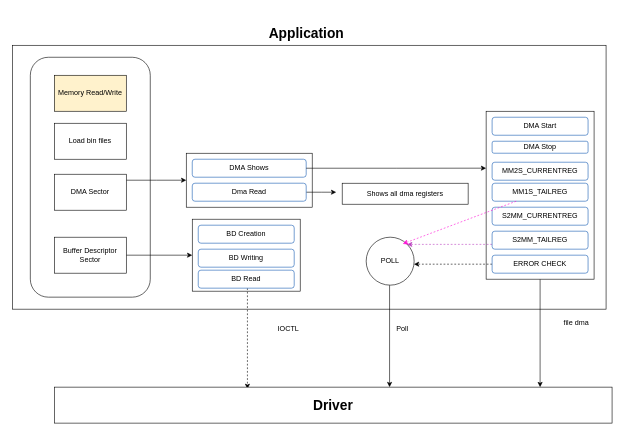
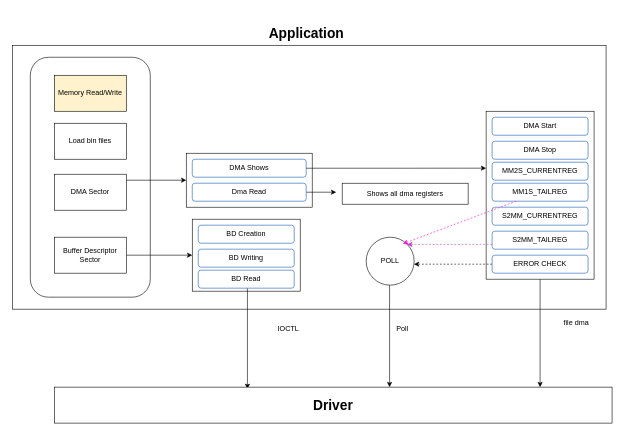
(540, 147) -> (540, 150)
(248, 337) -> (248, 337)
